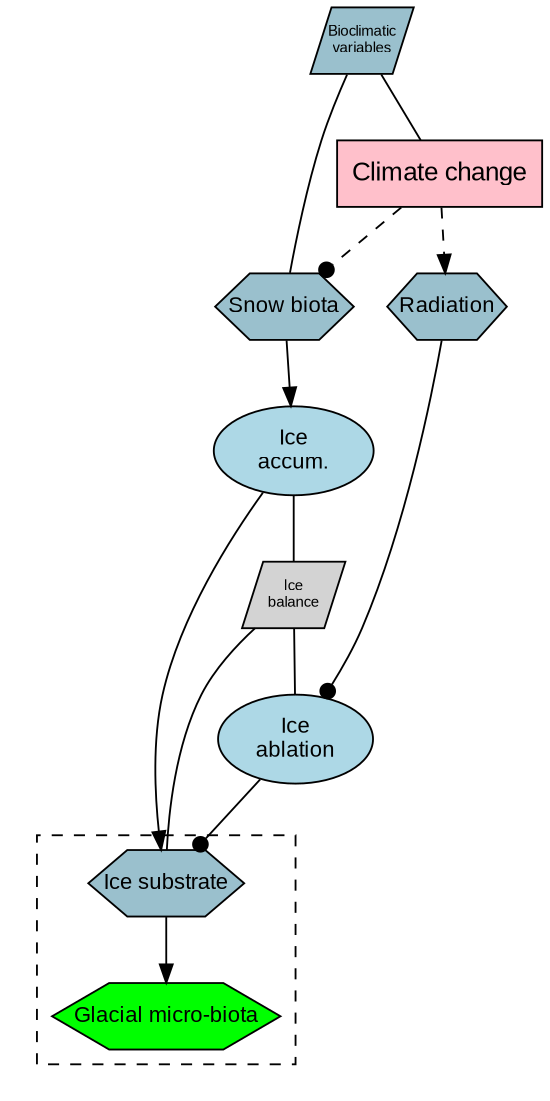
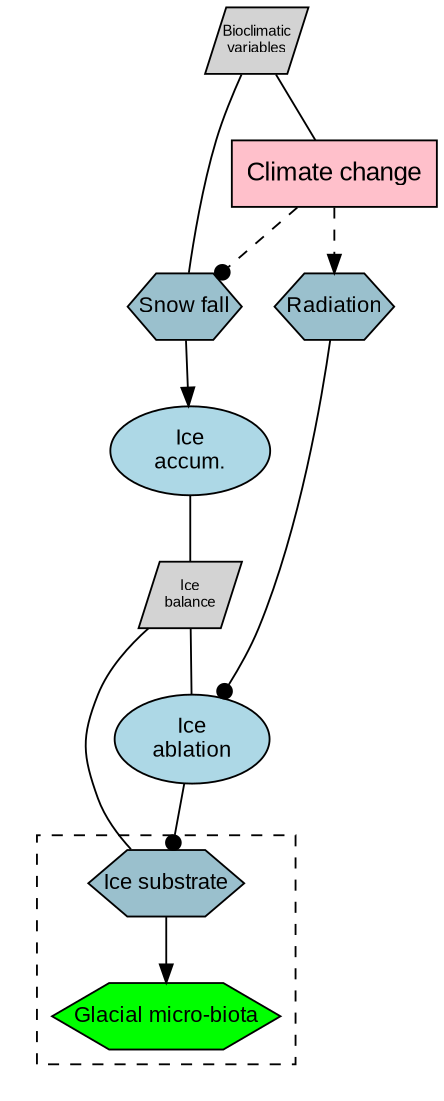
(362, 41) -> (257, 41)
(284, 307) -> (185, 307)
(175, 652) -> none
